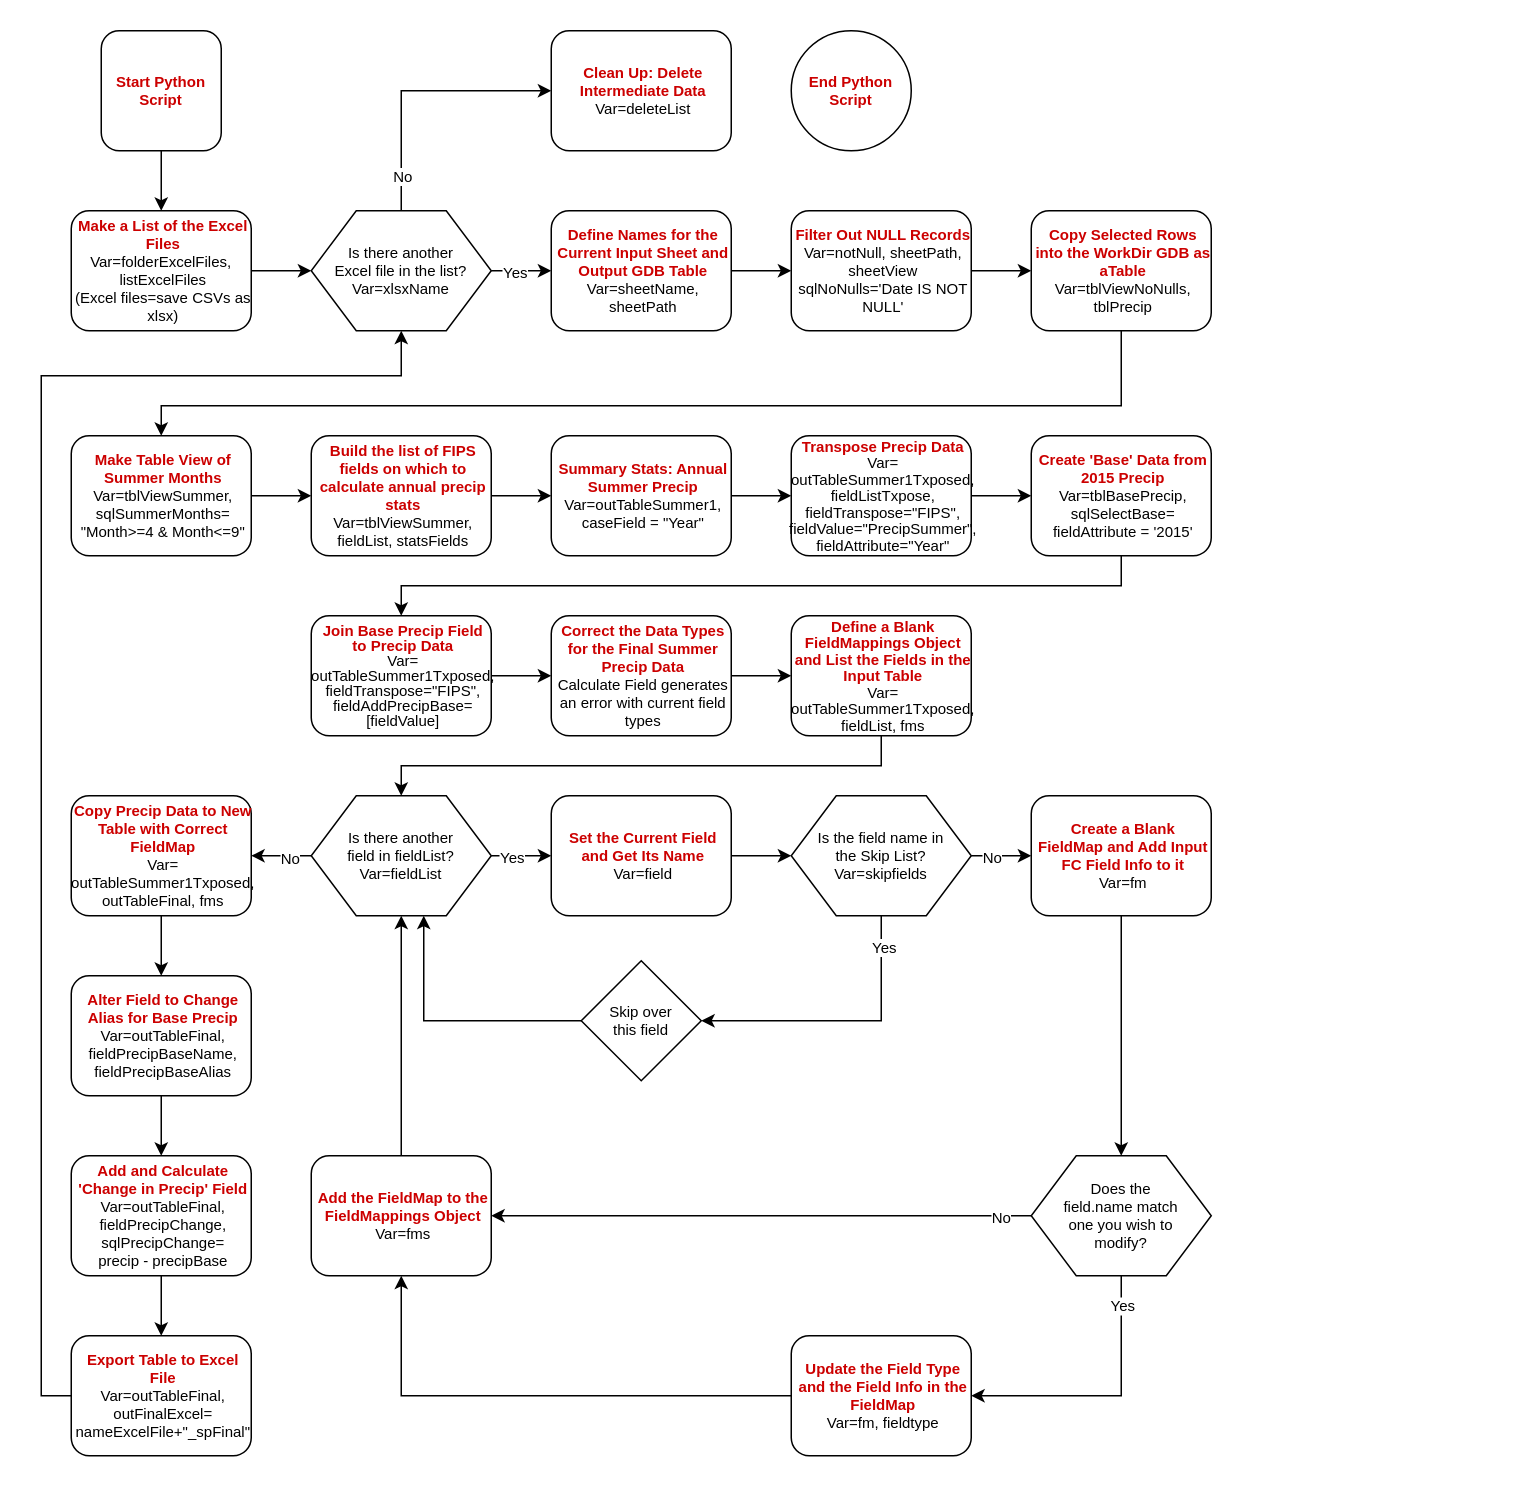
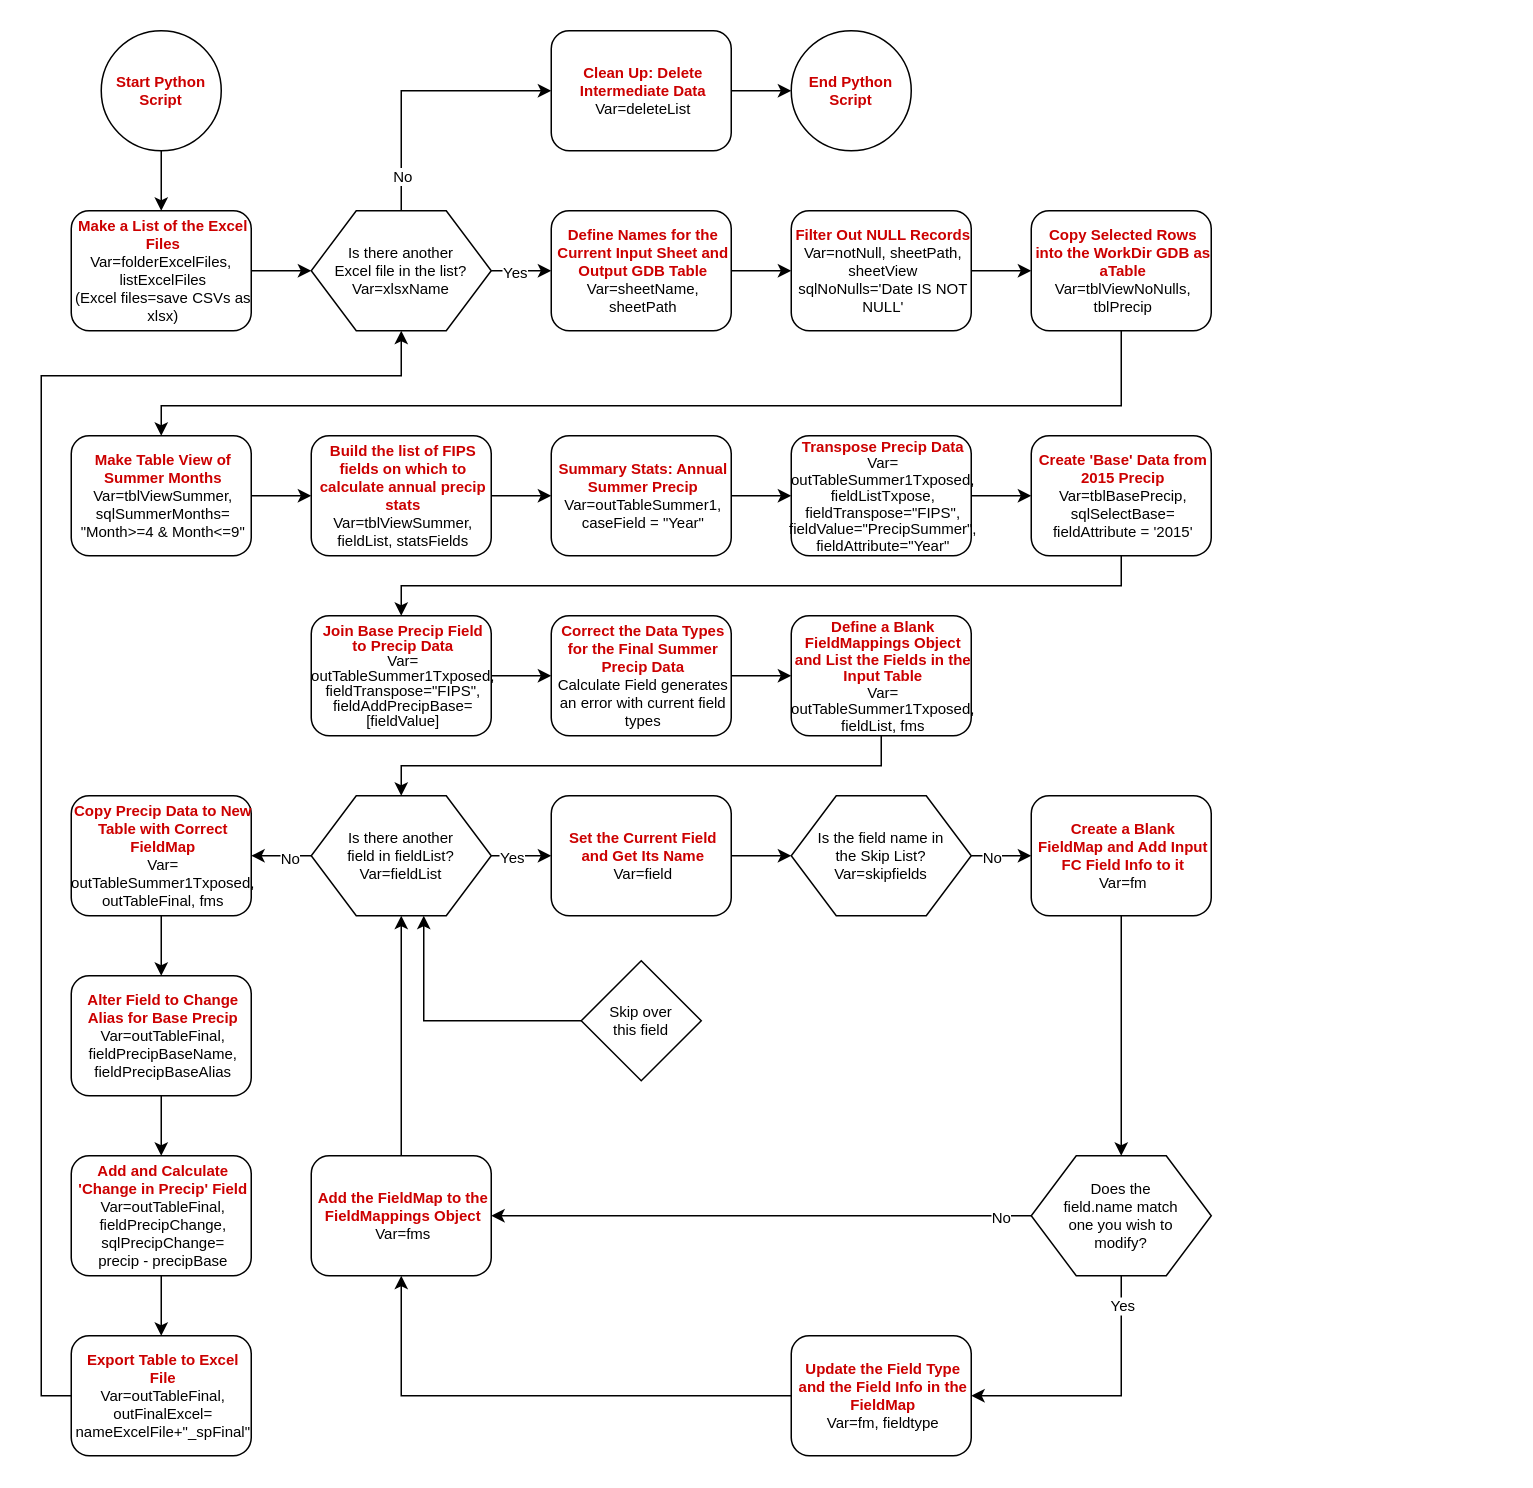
(161, 91) -> (161, 91)
none -> (756, 91)
(849, 1021) -> none
